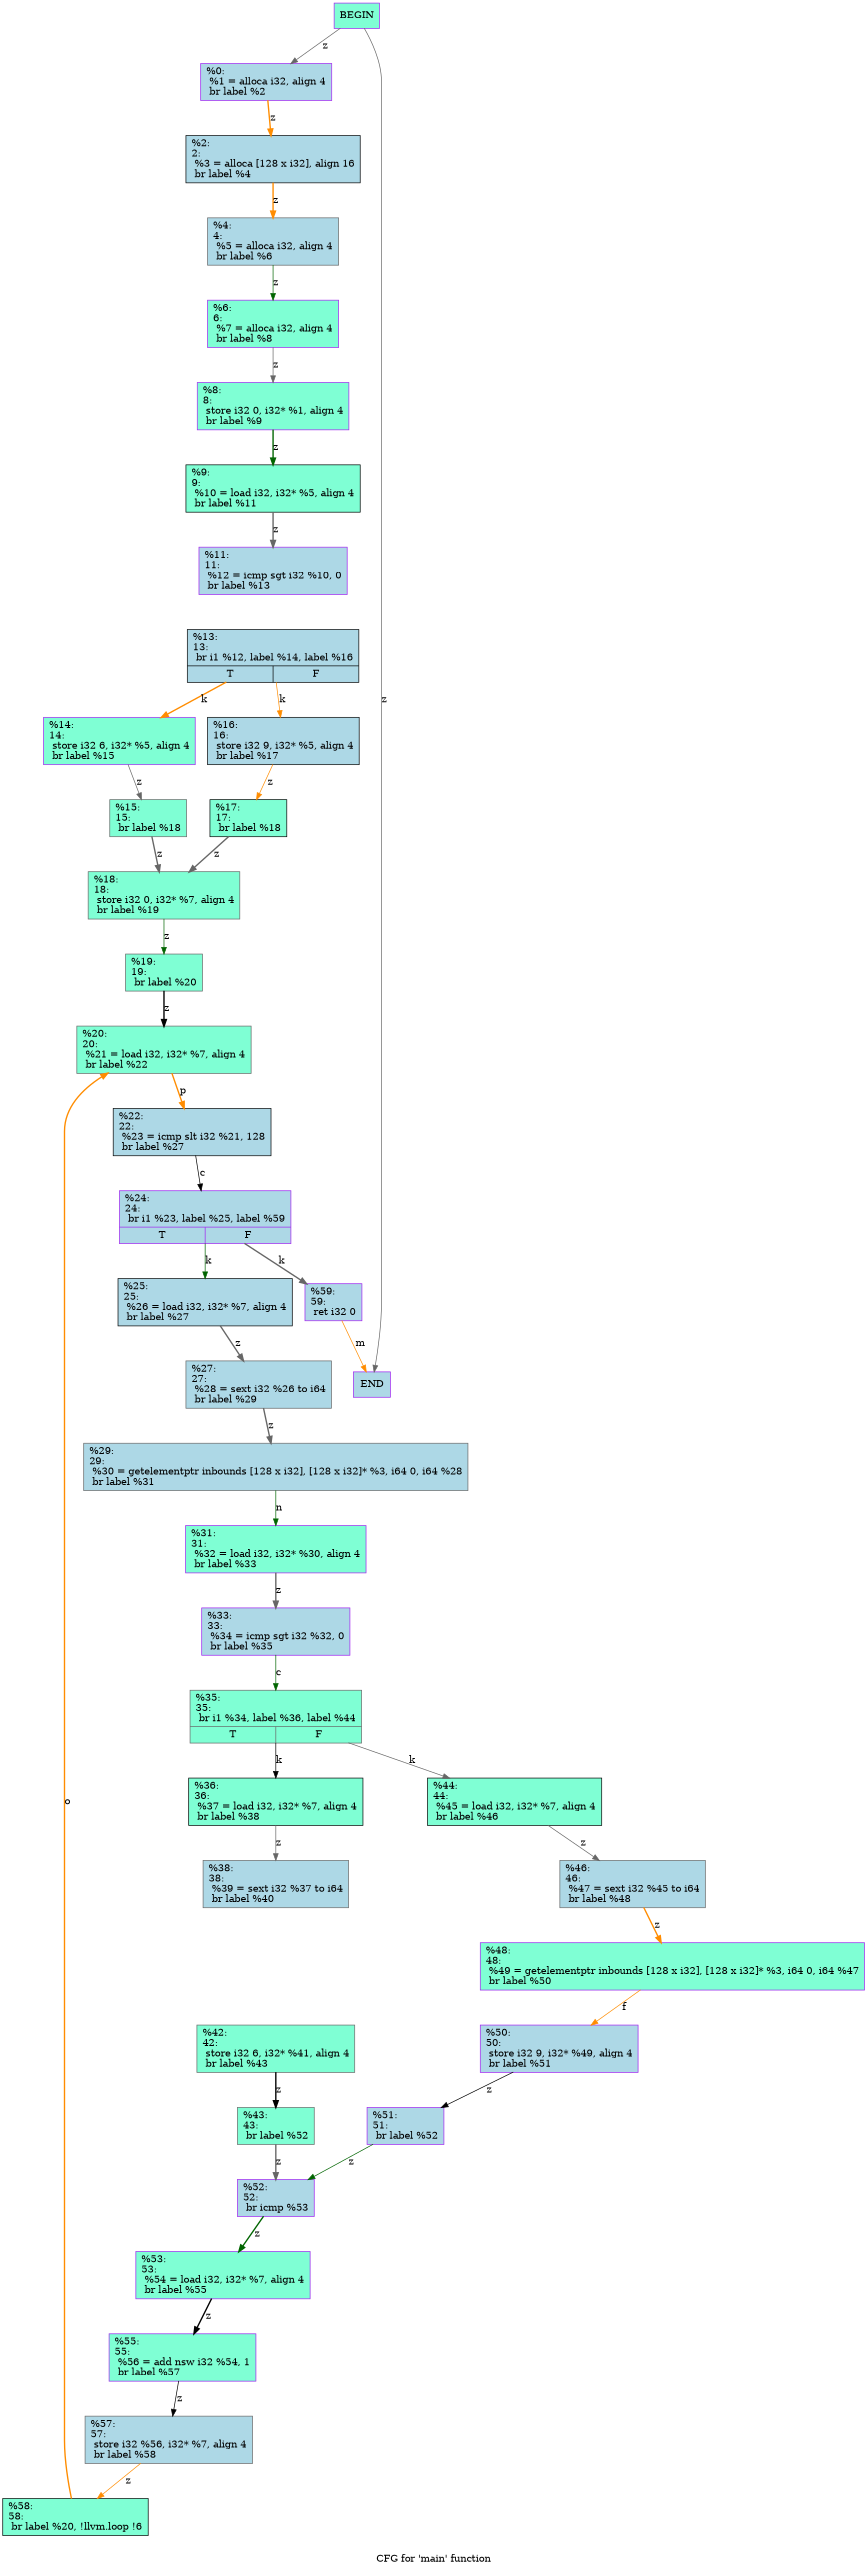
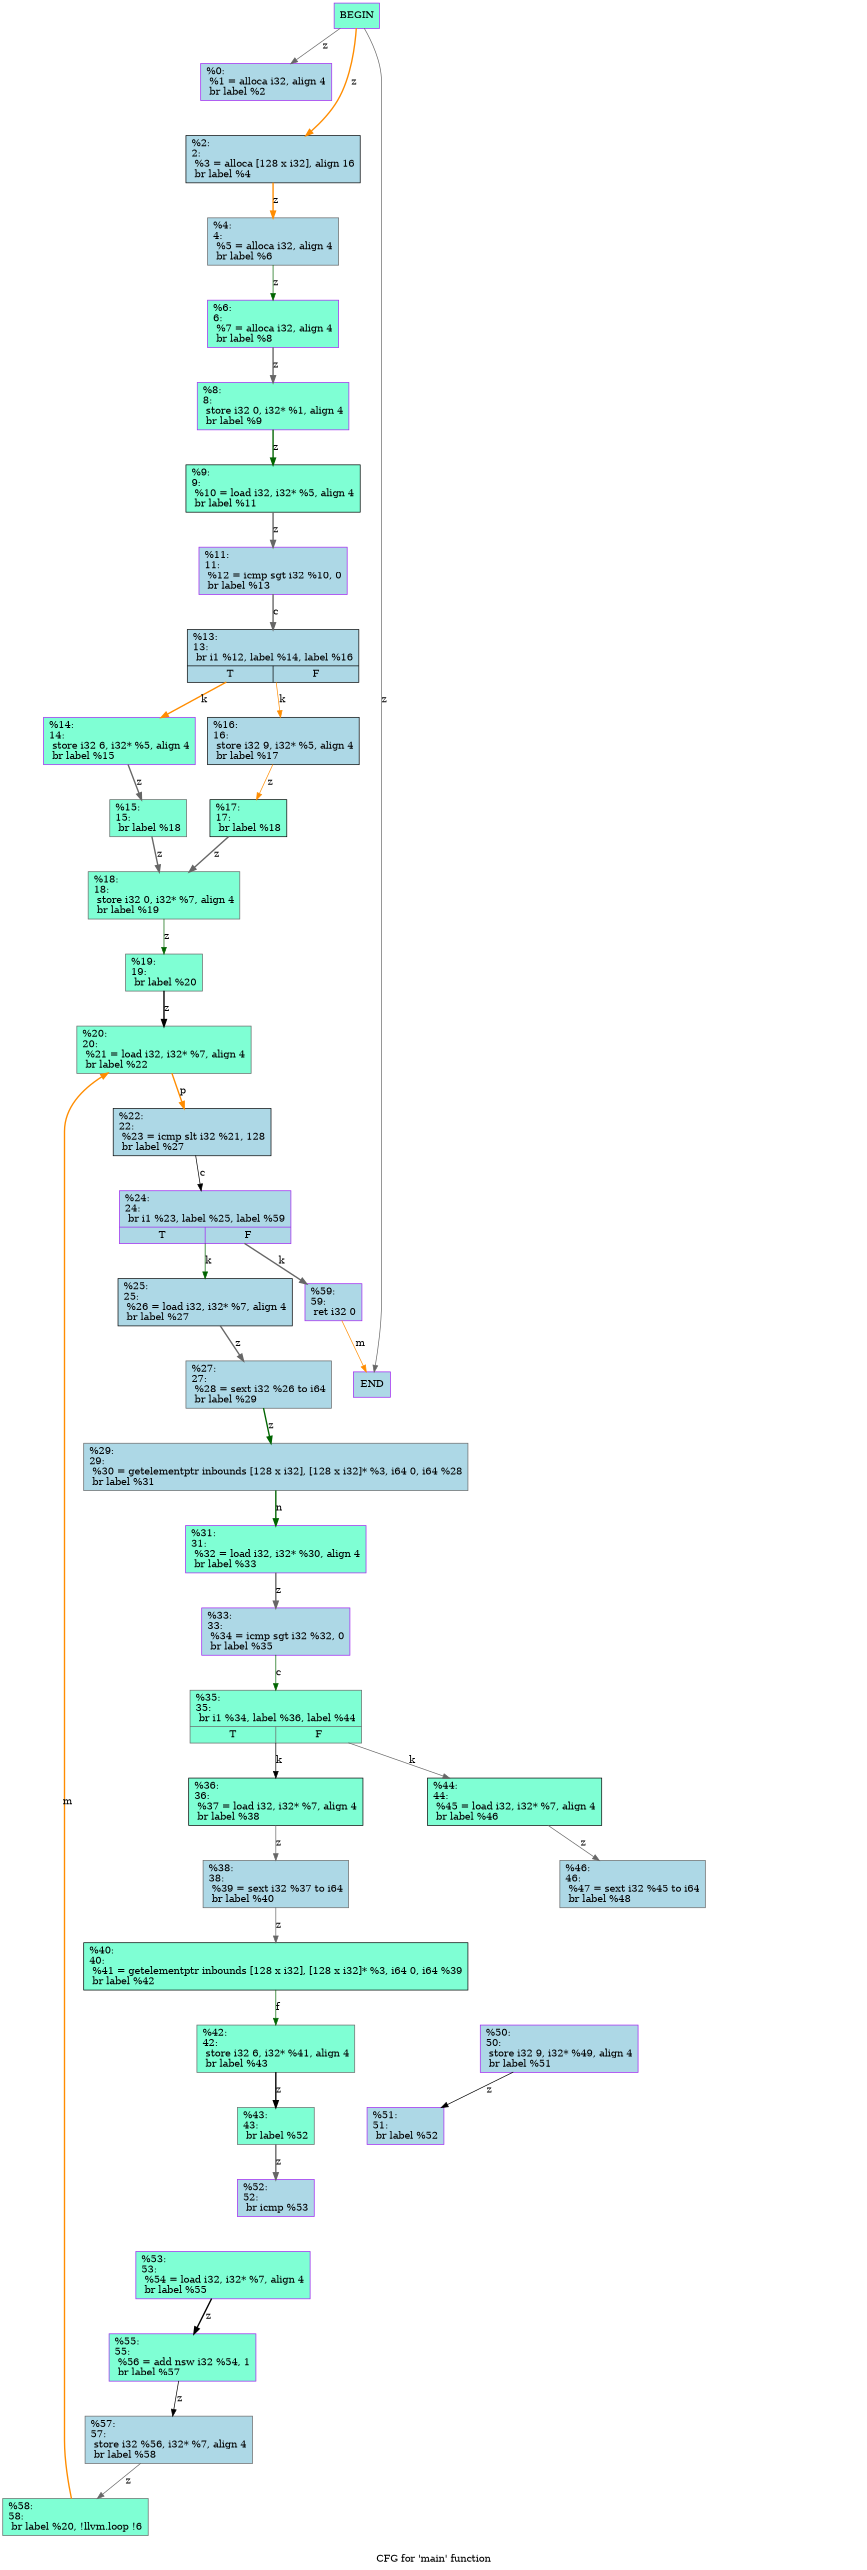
(269, 115) -> (345, 85)
(273, 361) -> (273, 361)
none -> (273, 608)
(134, 779) -> (134, 779)
(266, 1422) -> (266, 1422)
(276, 1505) -> (276, 1505)
(68, 1802) -> (68, 1802)
none -> (276, 1966)
(672, 1966) -> none
(344, 2160) -> none
(253, 2231) -> none
(122, 2479) -> (122, 2479)
(75, 2517) -> (75, 2517)
